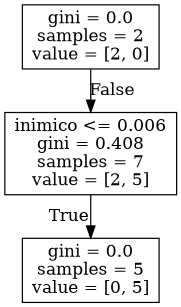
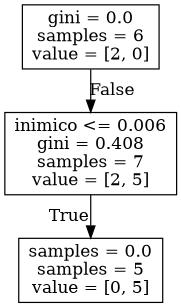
(91, 37) -> (91, 37)
(91, 270) -> (91, 270)
